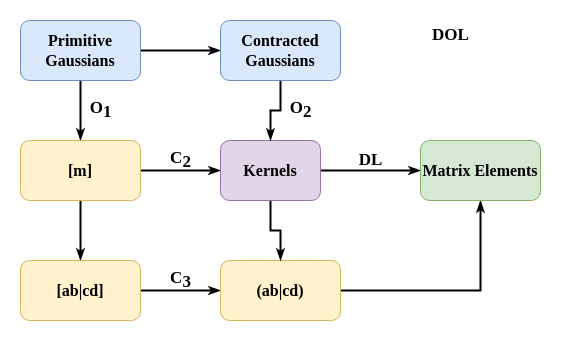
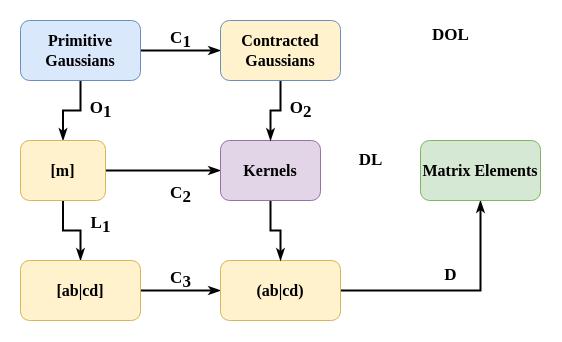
none -> (181, 41)
(281, 51) -> (281, 51)
(181, 161) -> (181, 196)
(81, 171) -> (63, 171)
(366, 171) -> none
none -> (101, 226)
none -> (451, 276)
